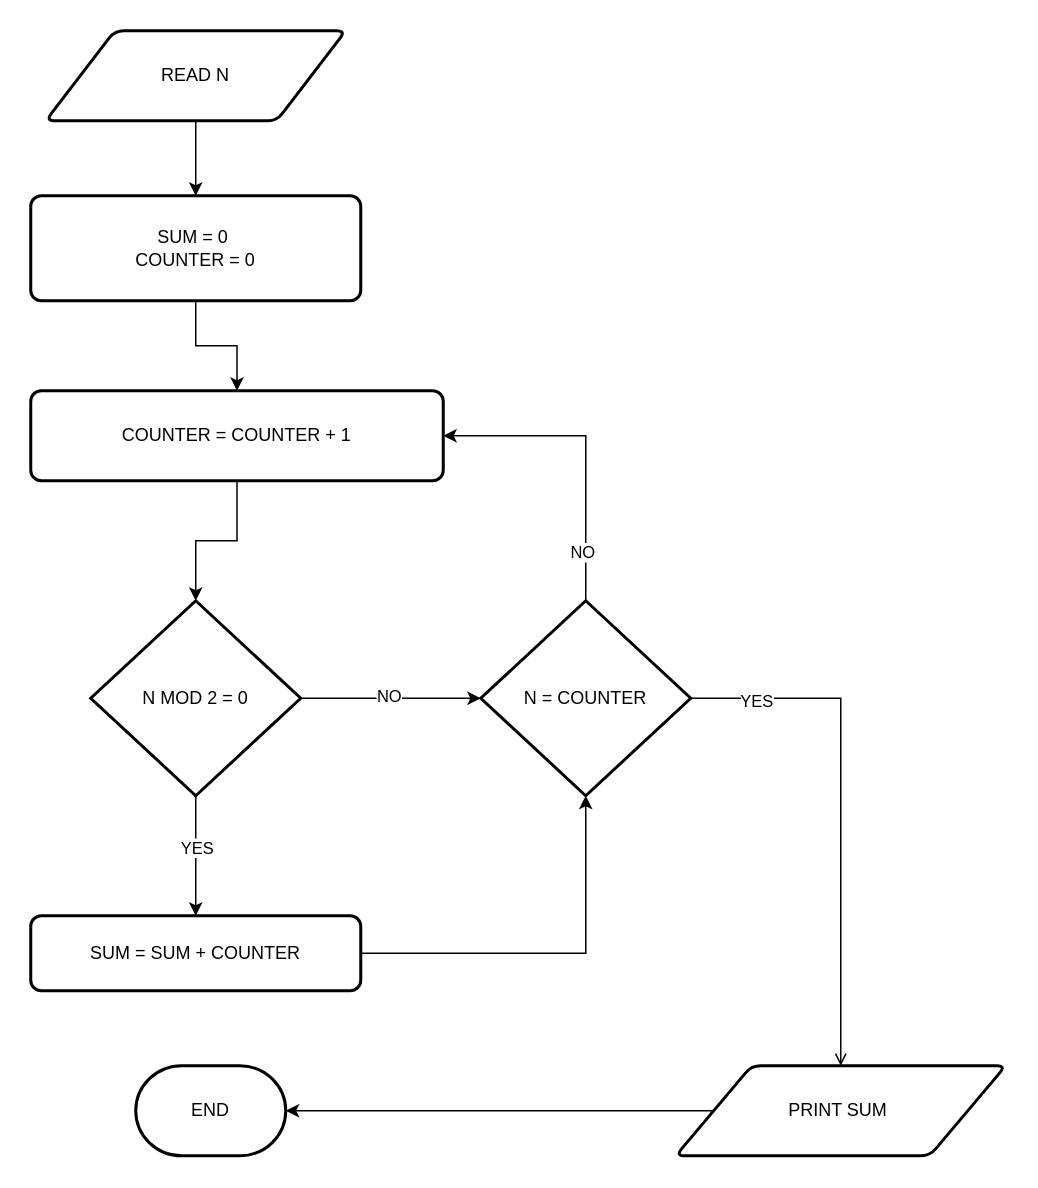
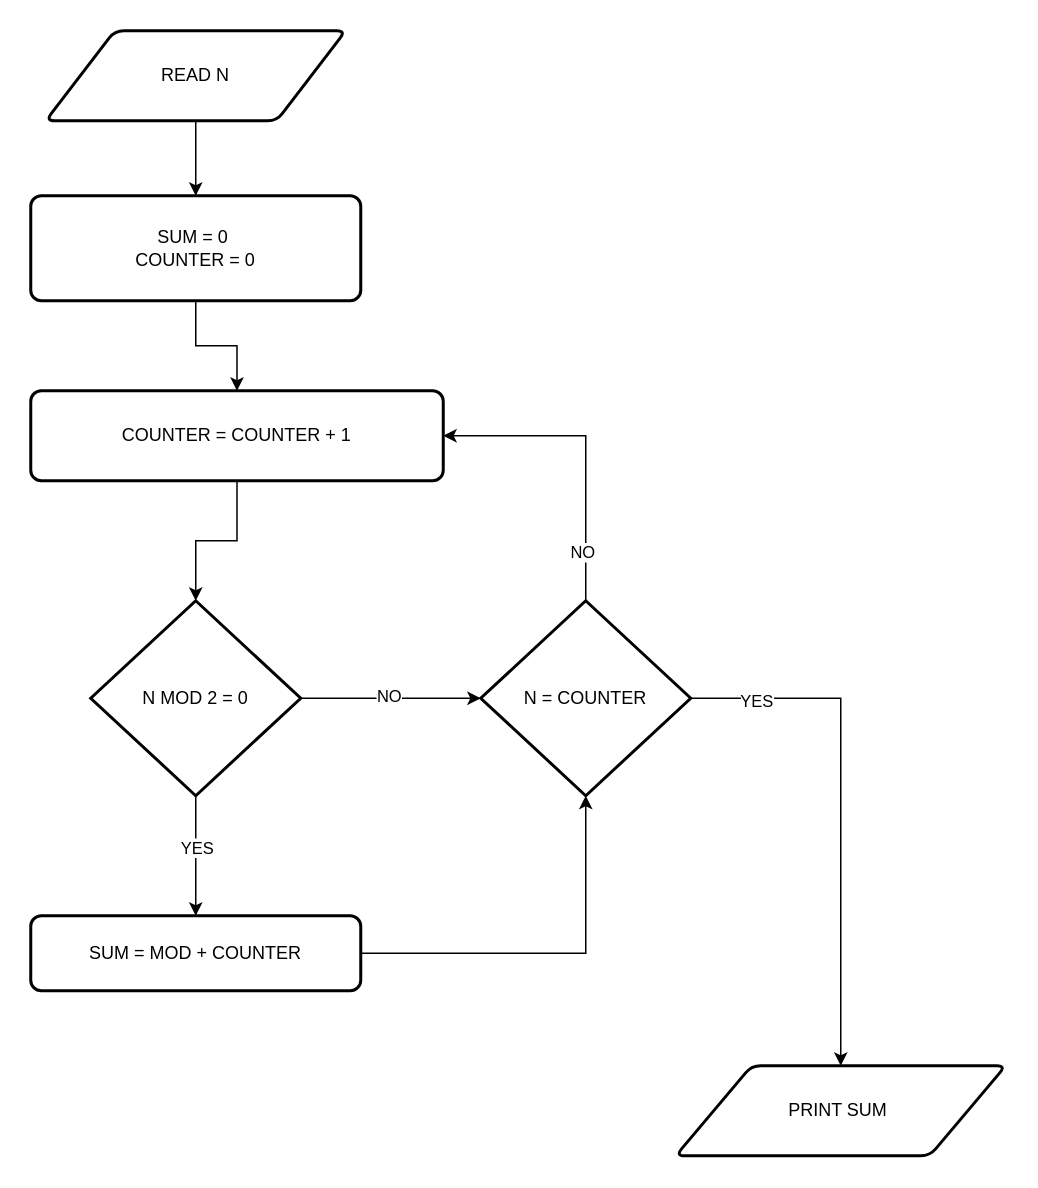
(196, 953) -> (196, 953)
(841, 1056) -> (841, 1054)
(211, 1111) -> none
(505, 1111) -> none
